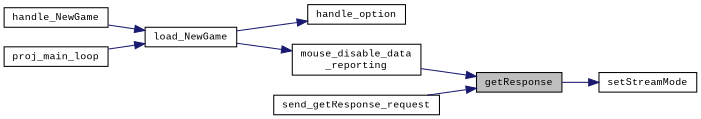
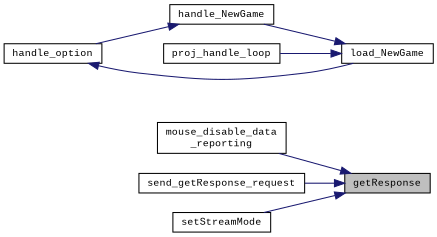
none -> (132, 35)
(259, 46) -> none
(56, 57) -> (222, 54)
(575, 82) -> (299, 204)
